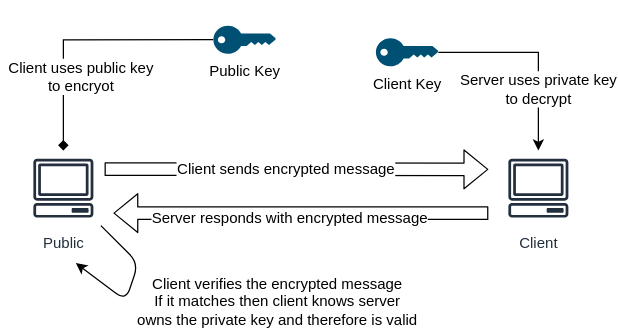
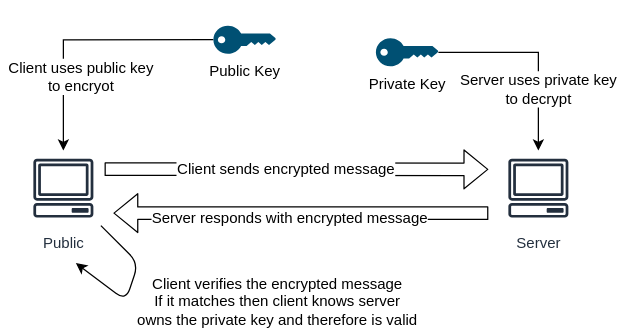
(408, 85) -> (408, 85)
(63, 140) -> (63, 141)
(539, 243) -> (539, 243)
